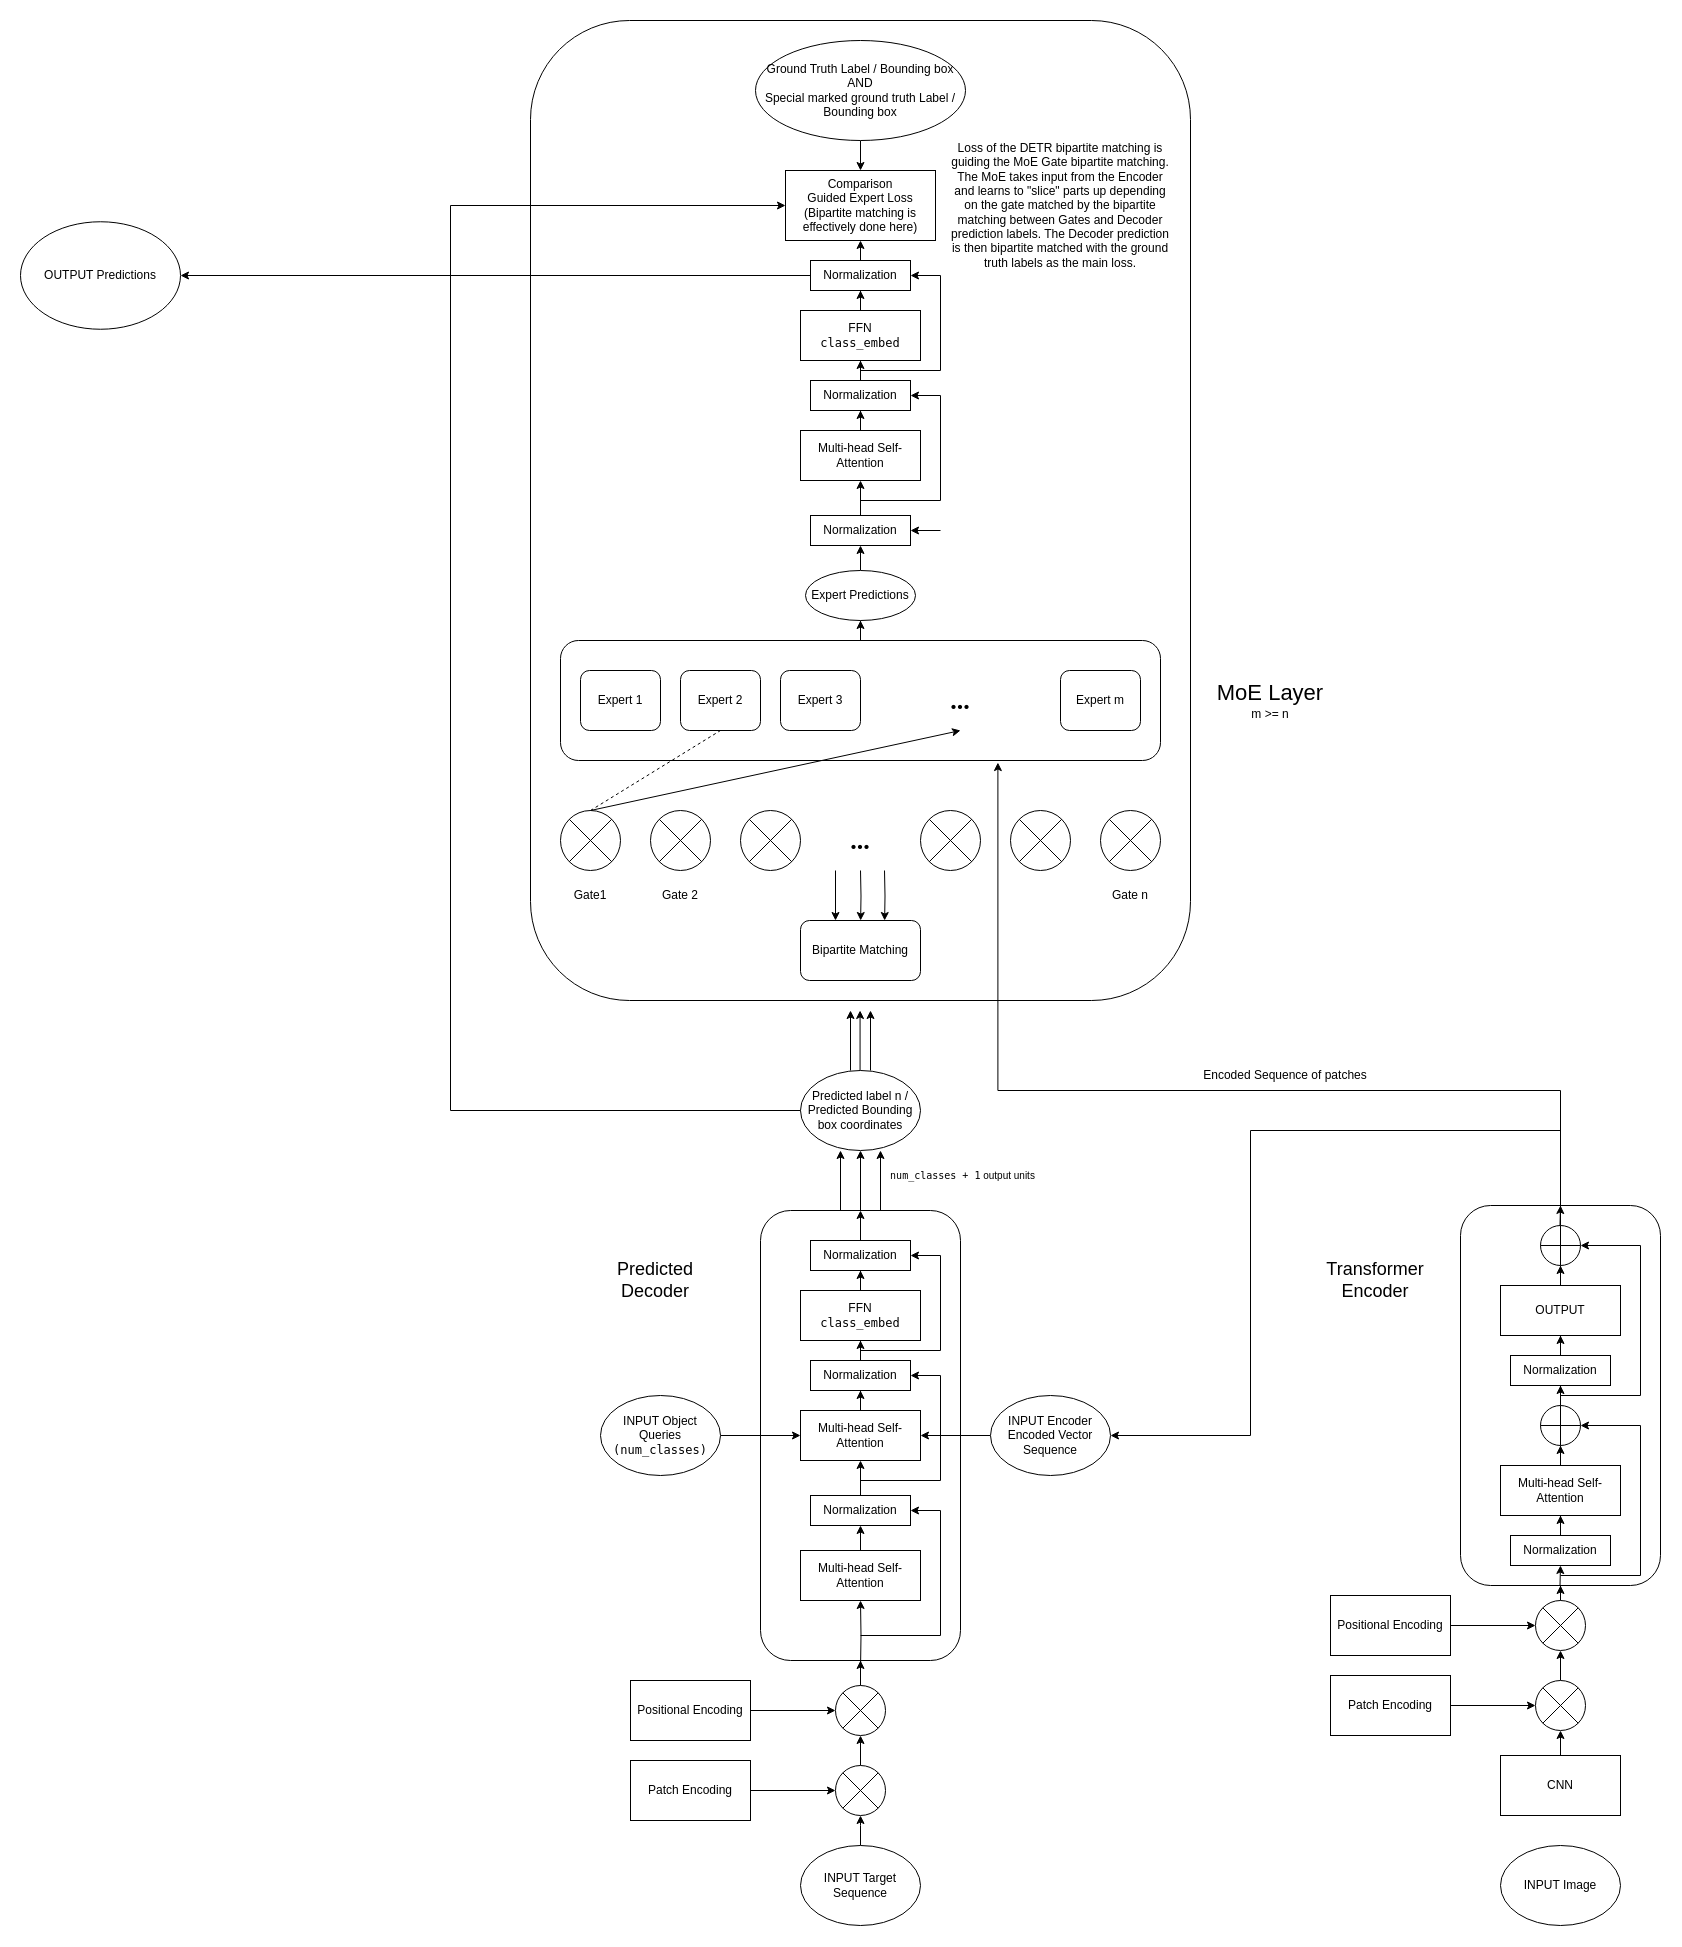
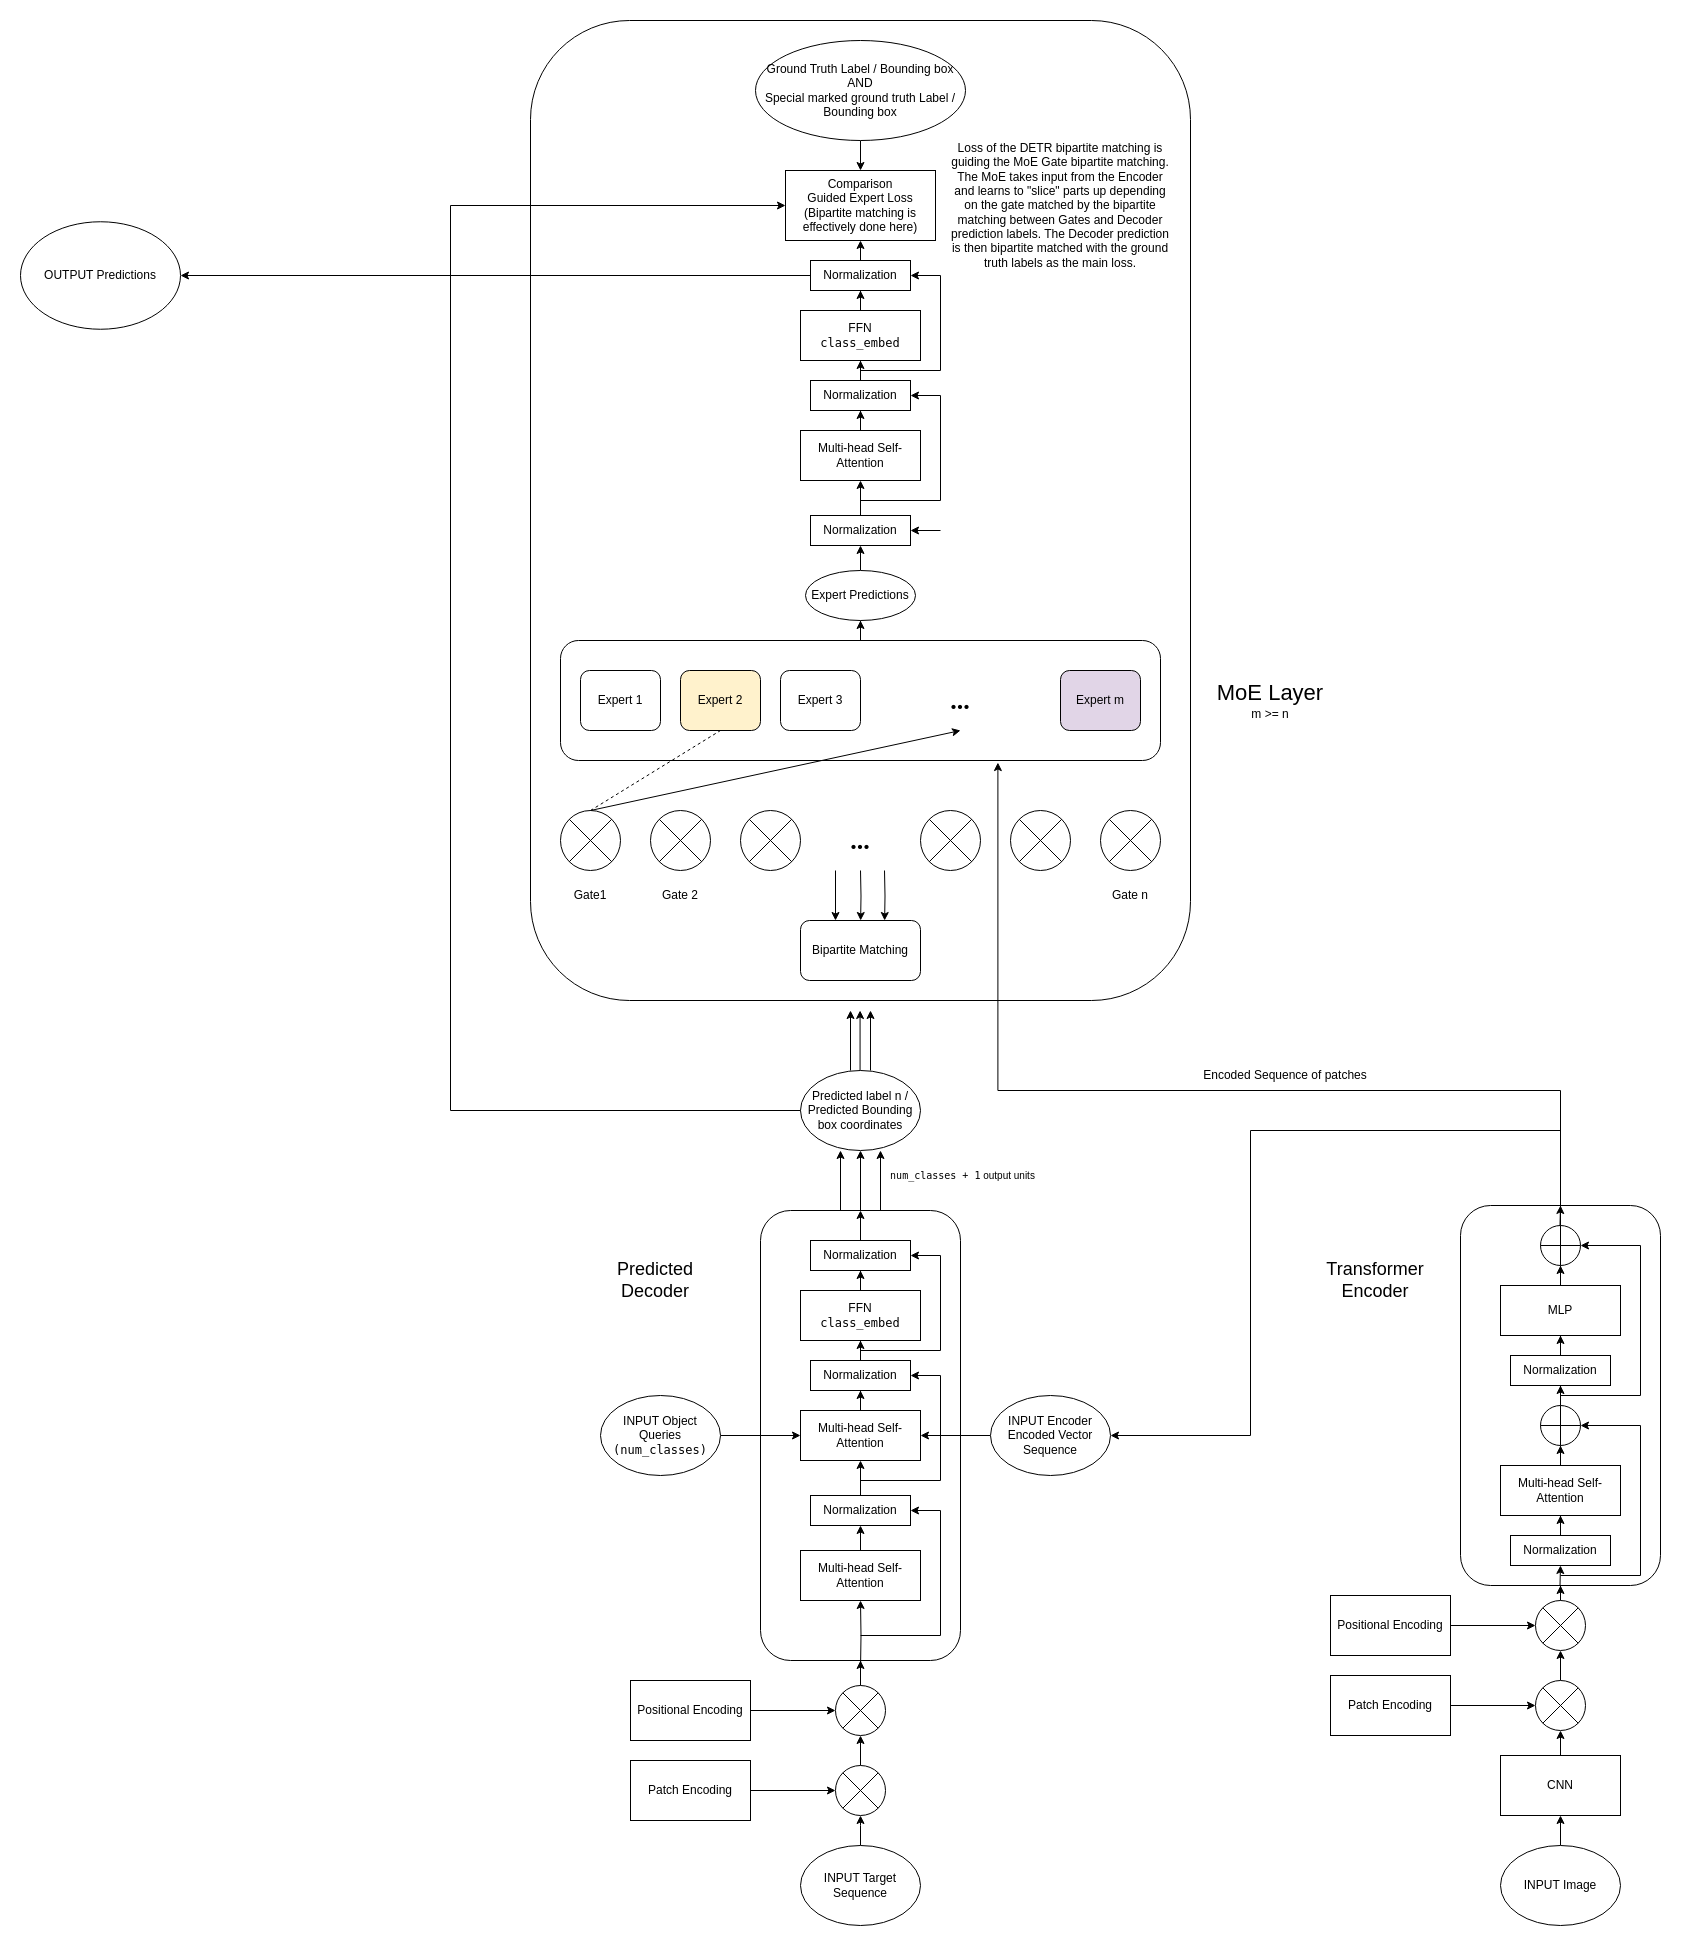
(721, 701) -> (721, 701)
(1101, 701) -> (1101, 701)
(1561, 1311) -> (1561, 1311)
none -> (1561, 1827)
